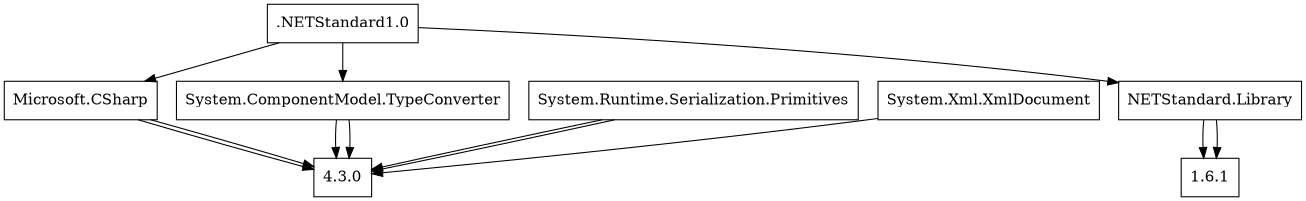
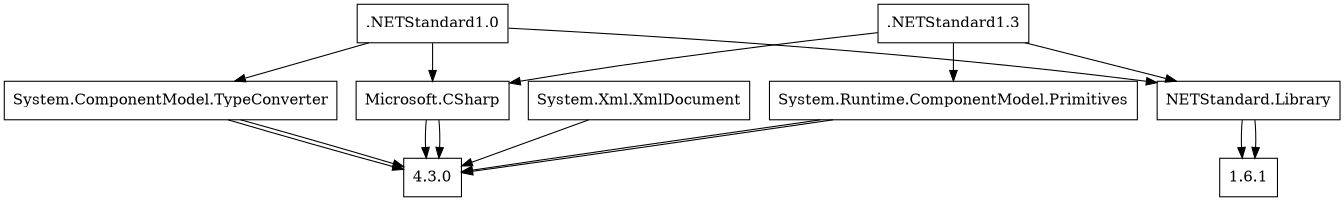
none -> (953, 24)
(694, 101) -> (953, 101)
